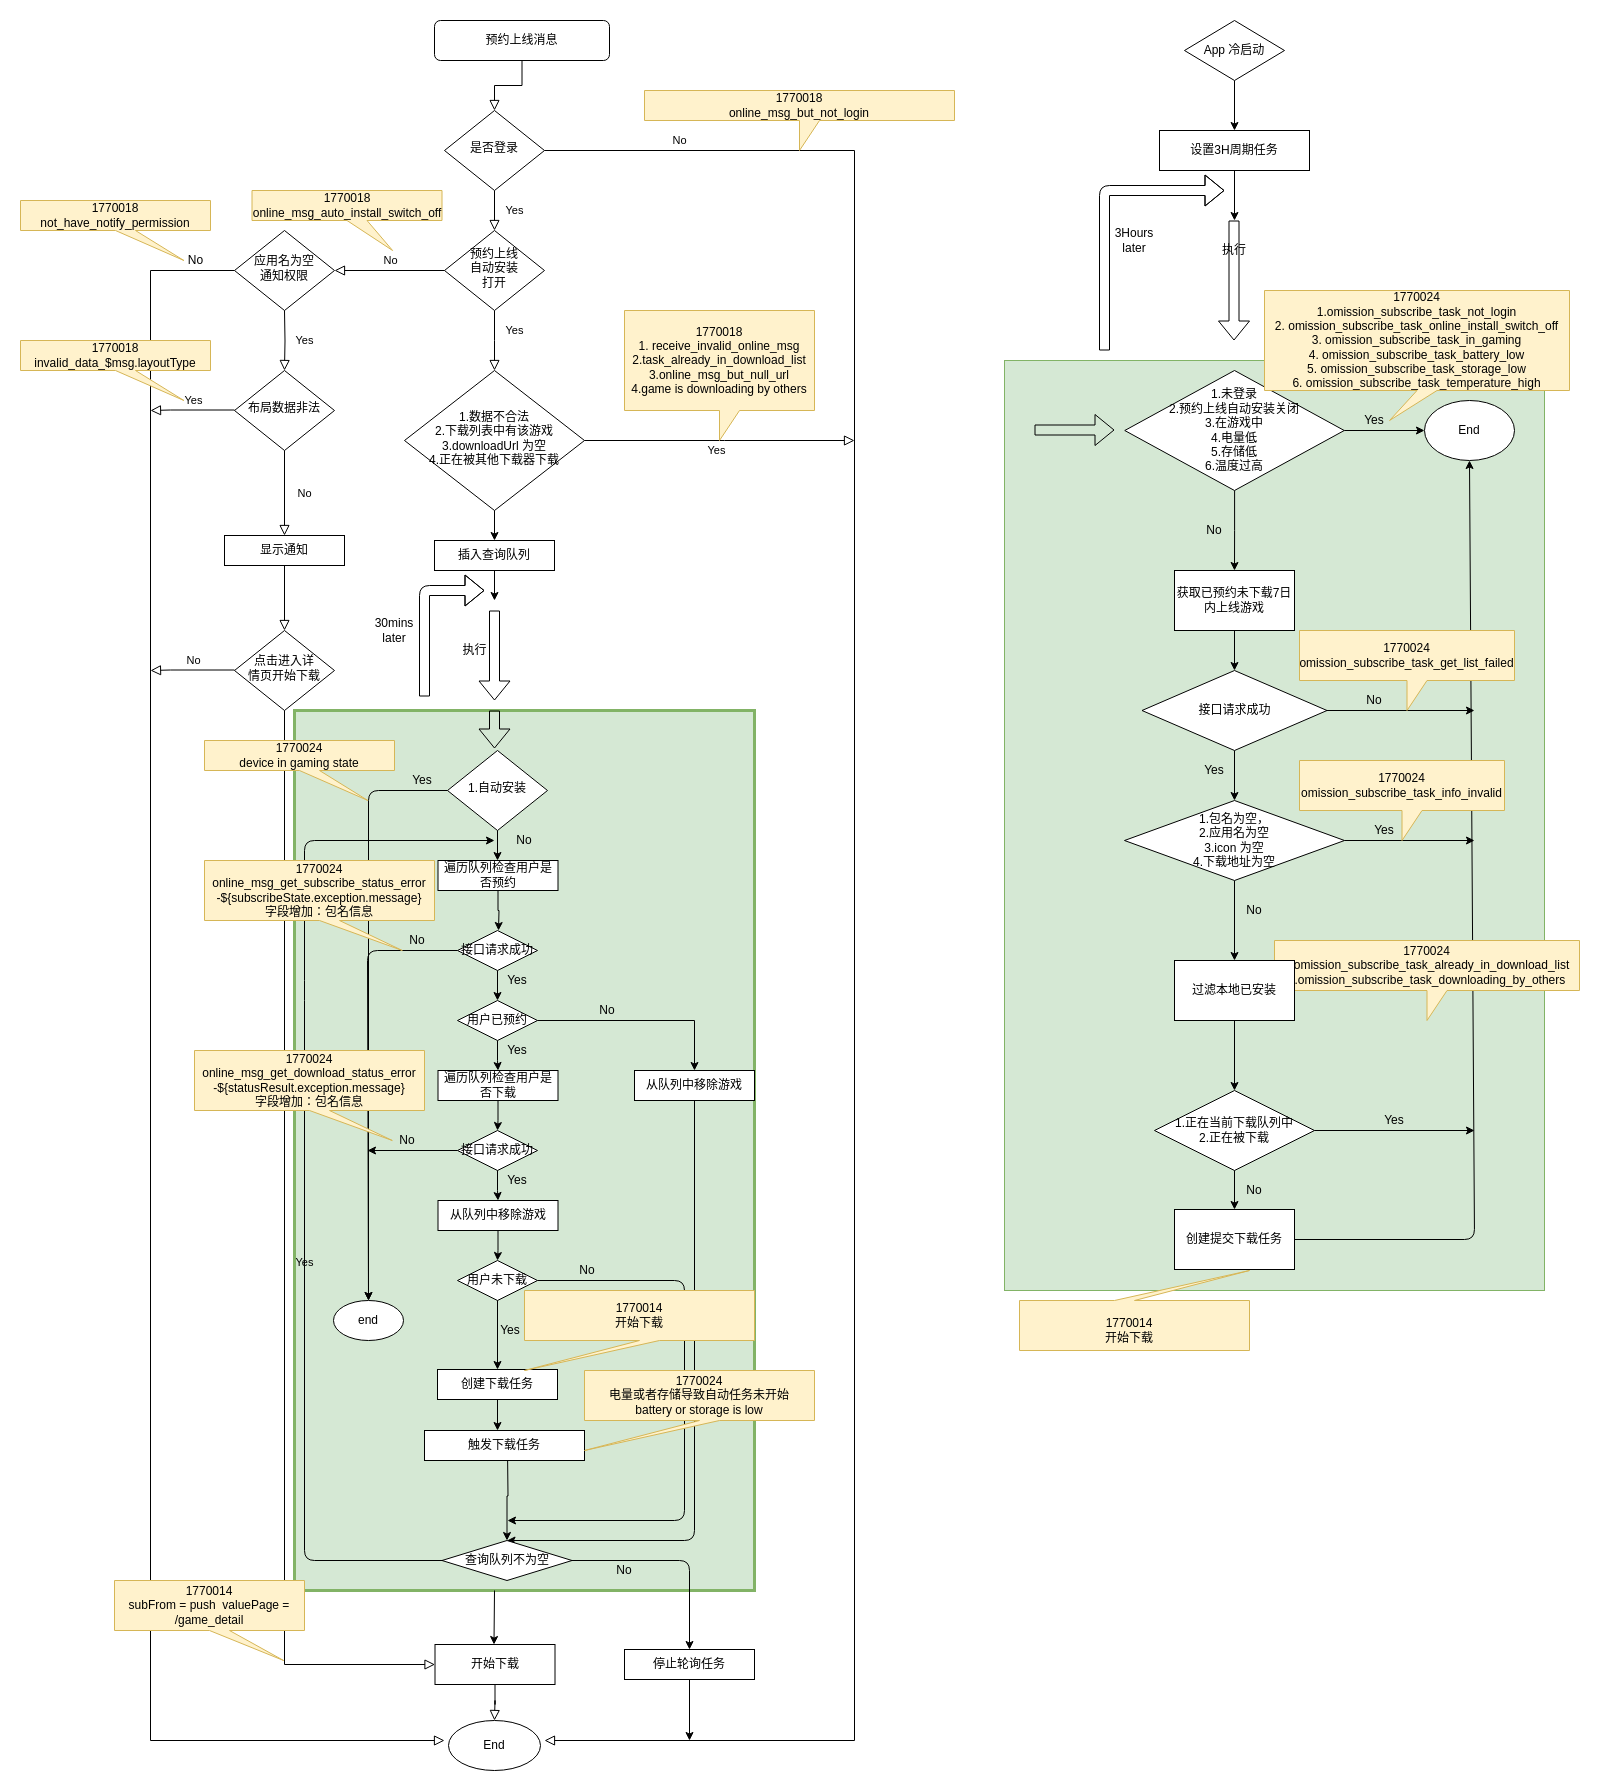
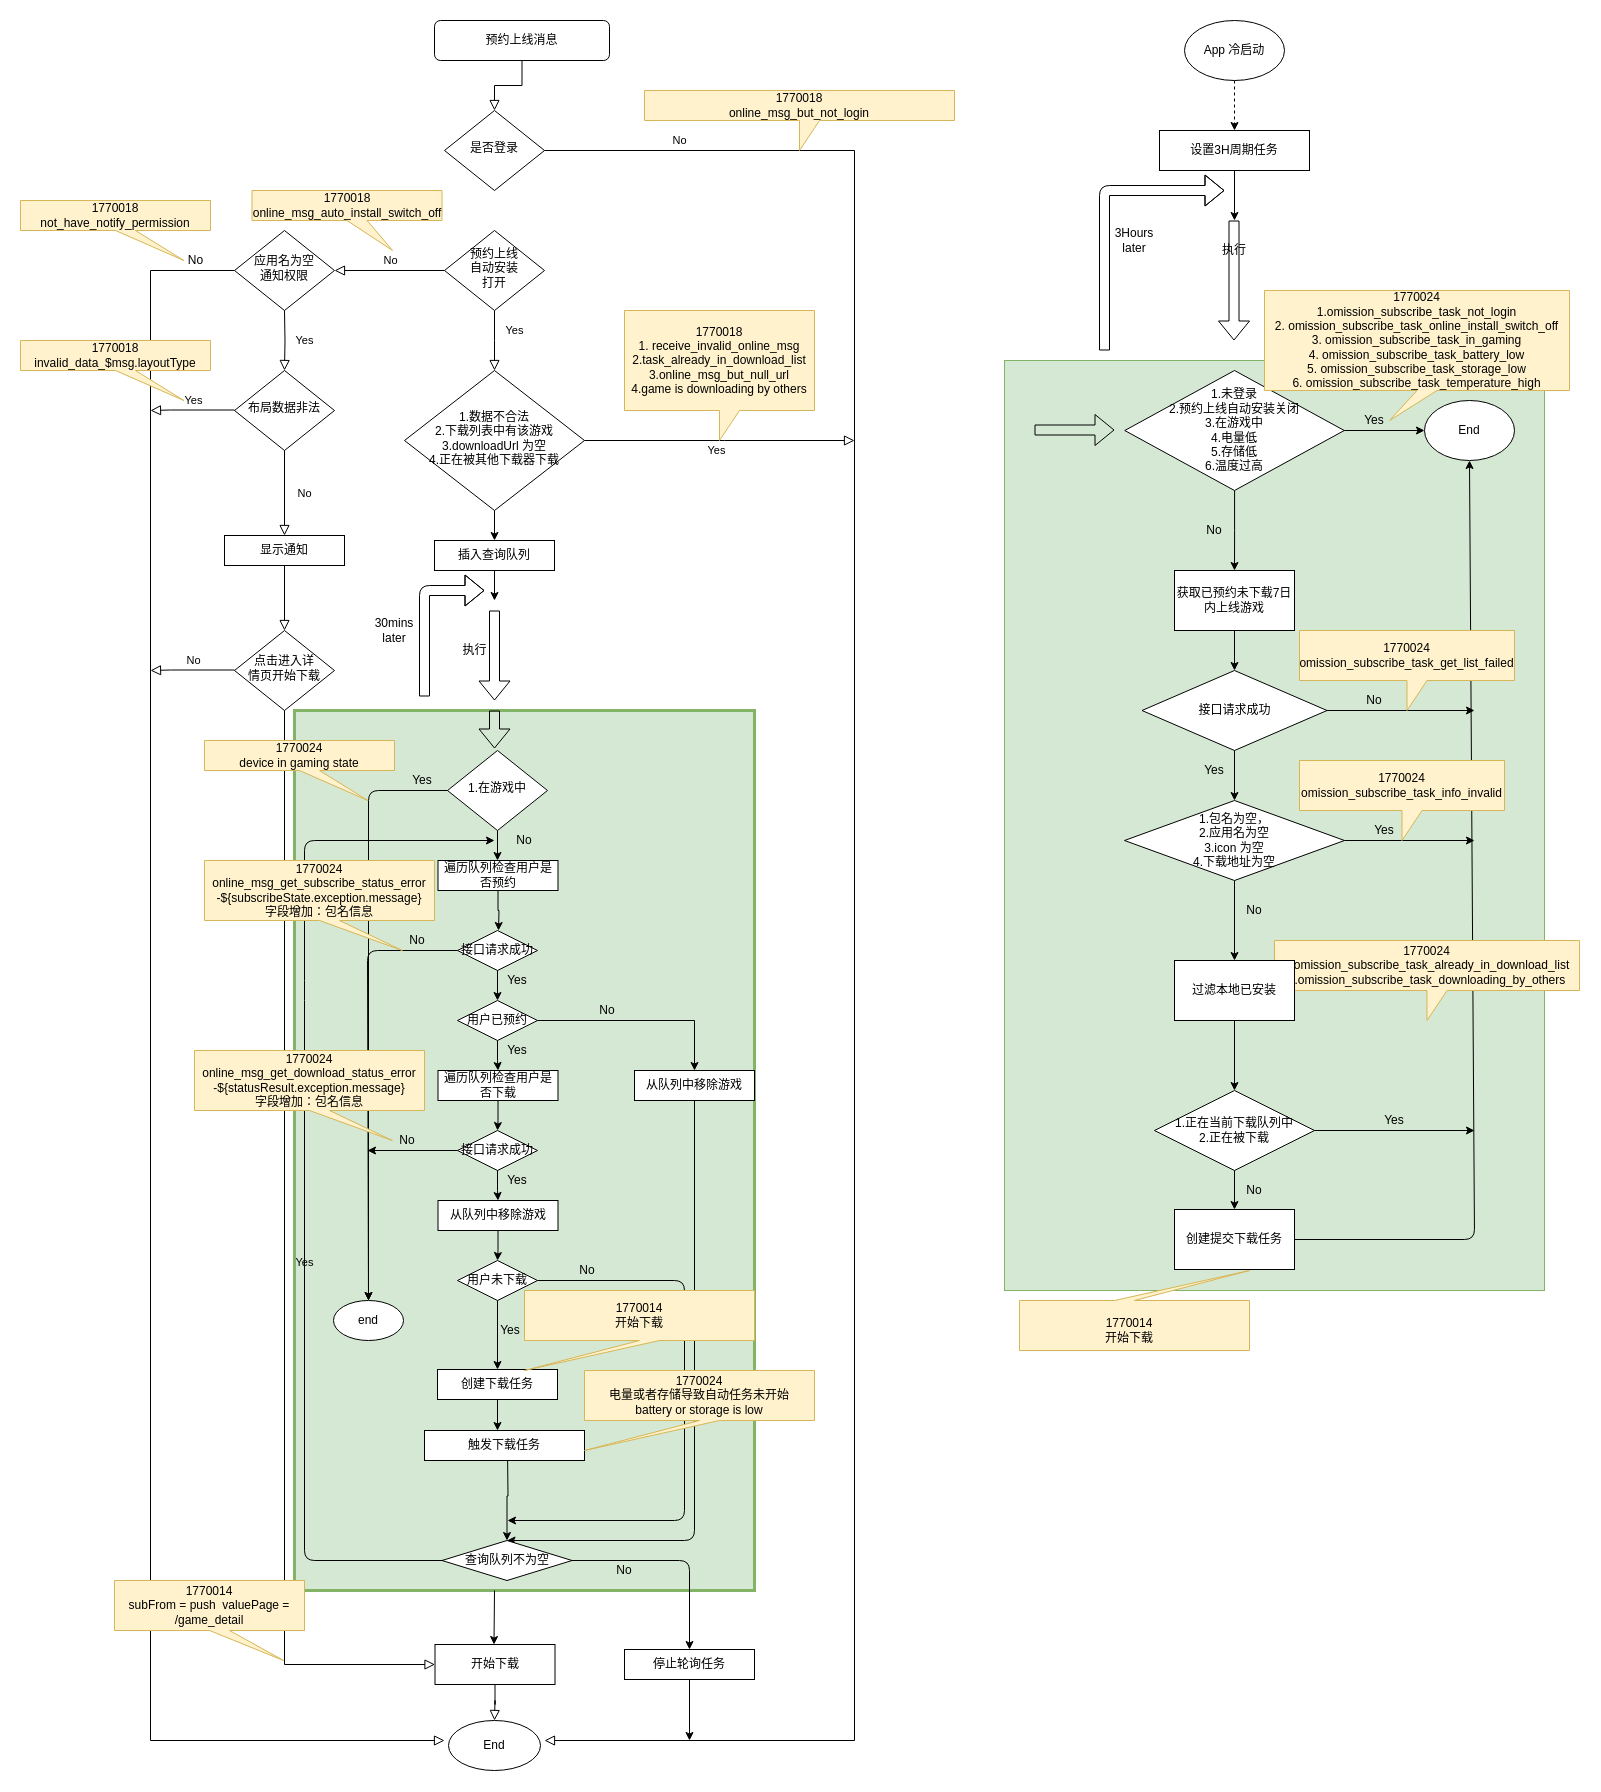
(1235, 51) -> (1235, 51)
(1235, 102) -> (1235, 102)
(495, 205) -> none
(498, 789) -> (498, 789)
